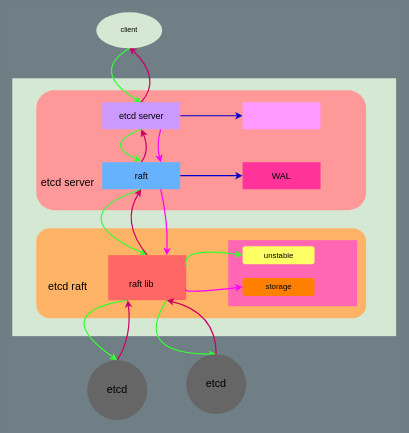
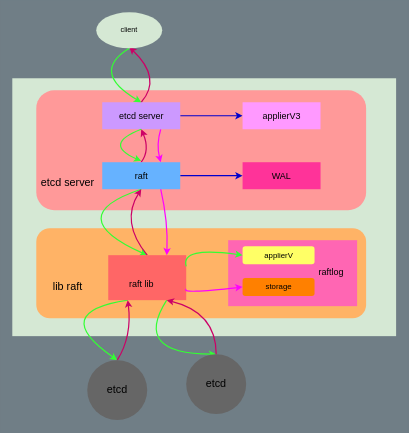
none -> (282, 116)
(279, 255) -> (279, 255)
none -> (332, 272)
(68, 287) -> (68, 287)
